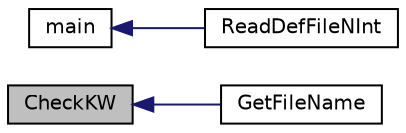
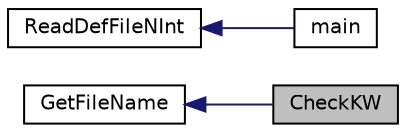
(169, 28) -> (258, 28)
(187, 105) -> (239, 105)
